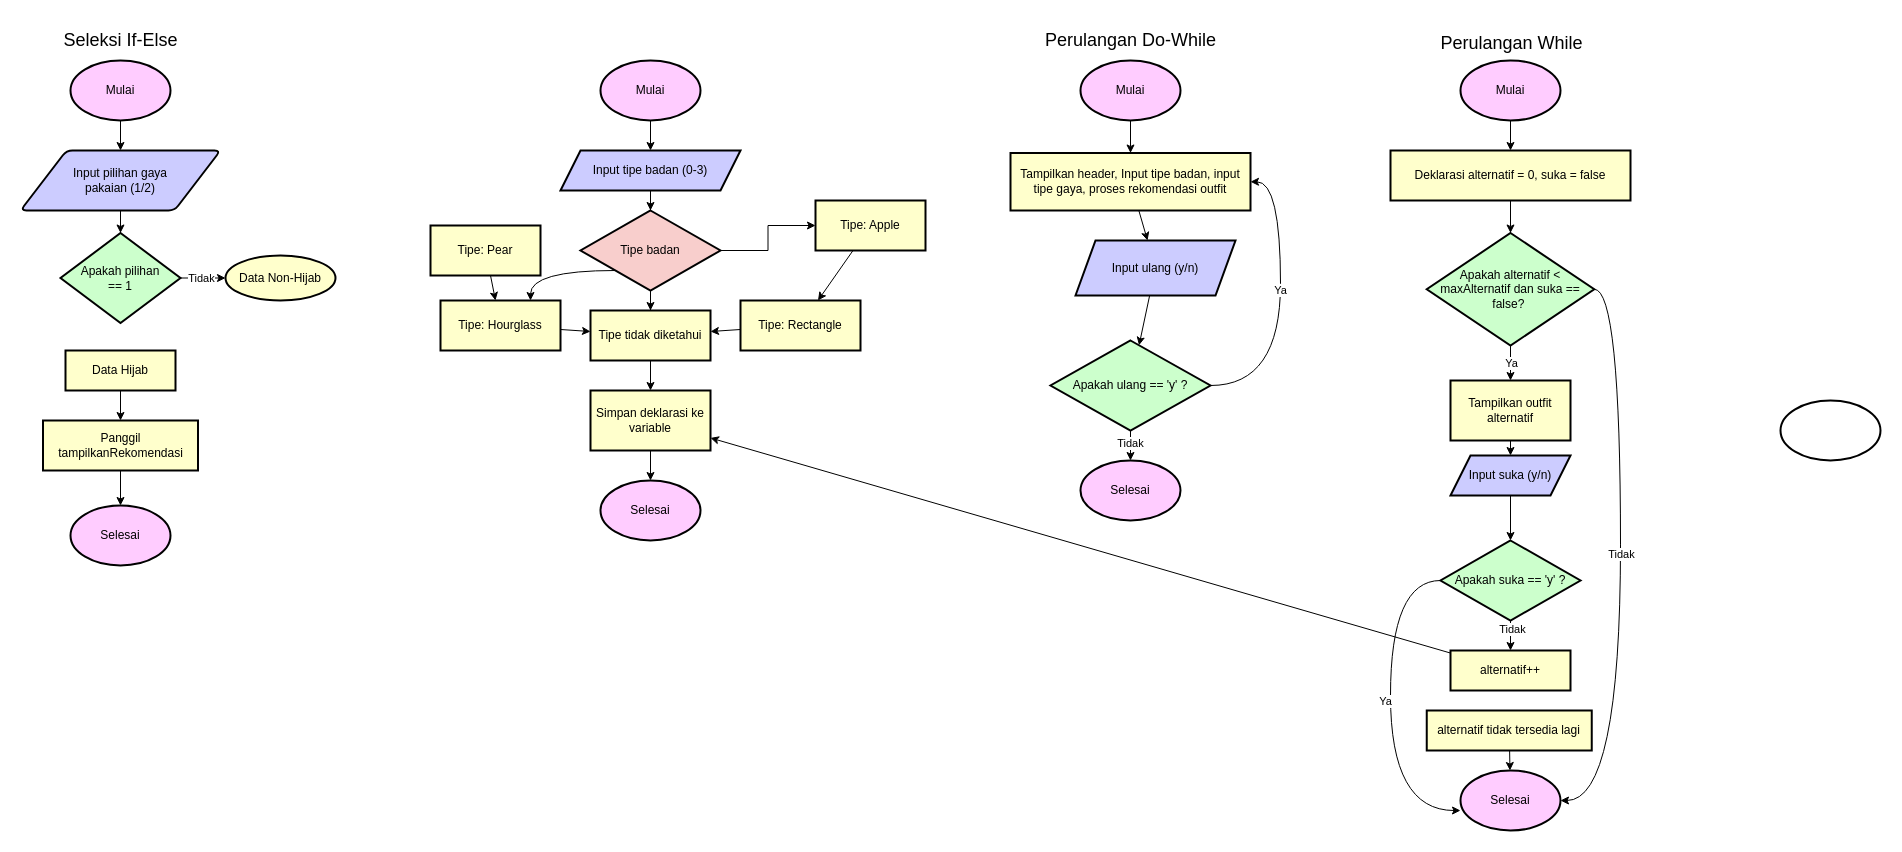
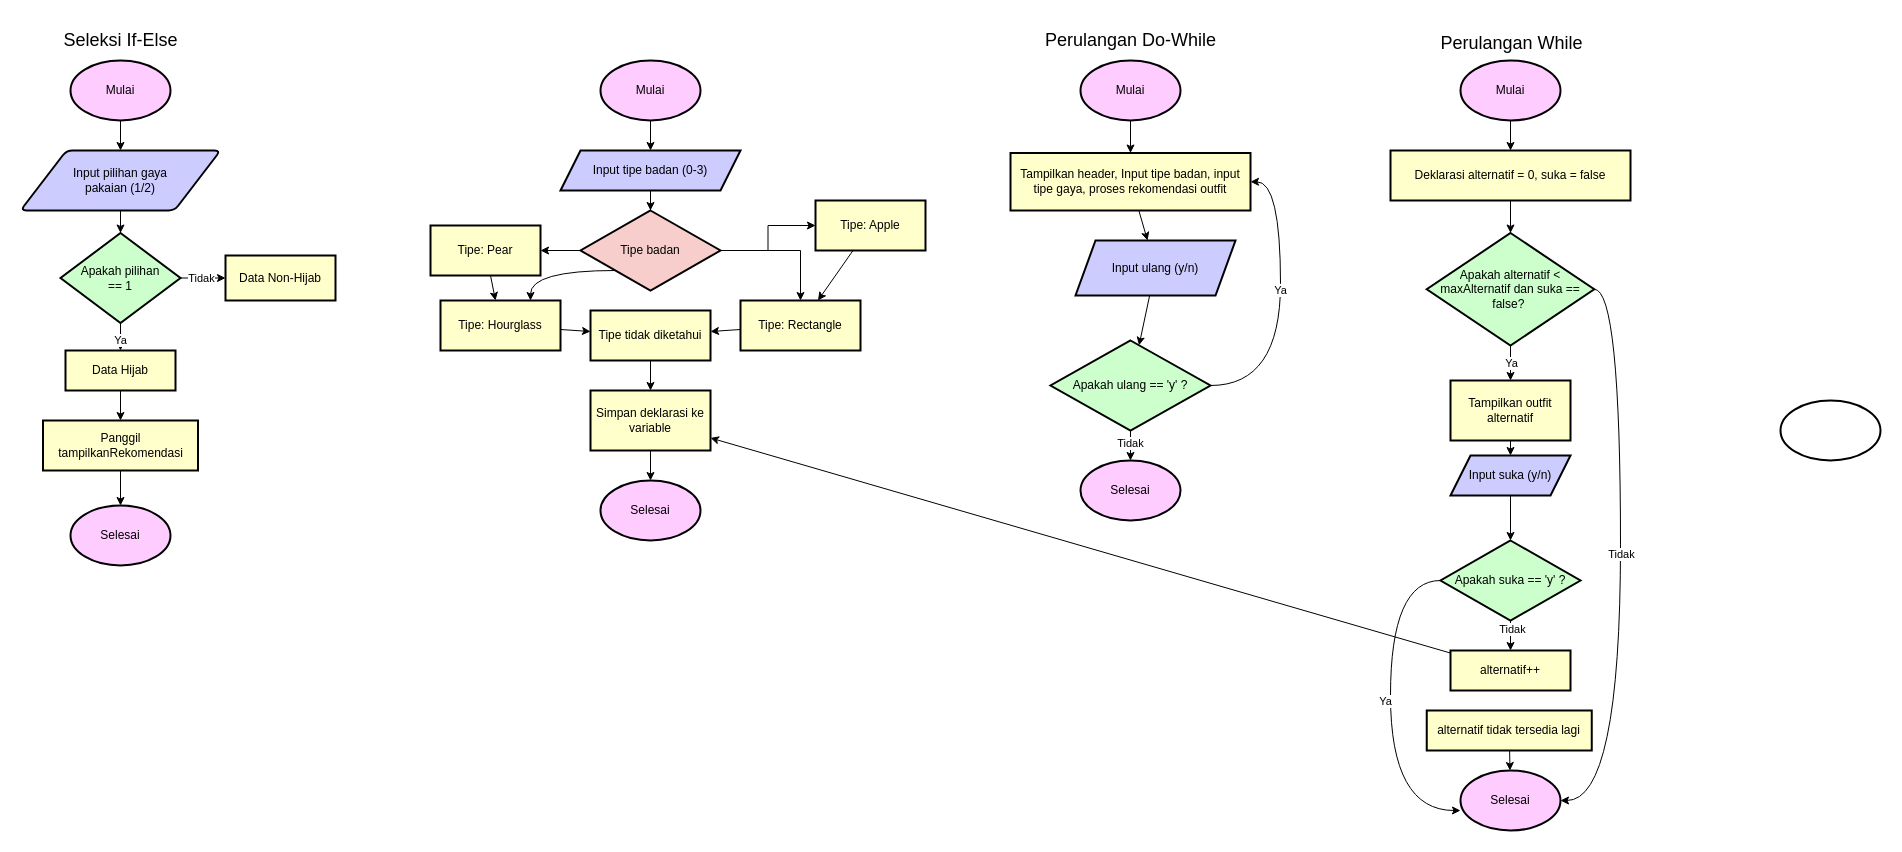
none -> (564, 251)
(281, 278) -> (281, 278)
(651, 305) -> (801, 257)
none -> (121, 341)
